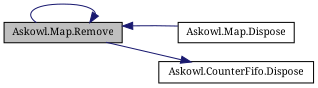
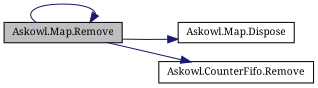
(155, 26) -> (145, 39)
(236, 72) -> (236, 72)
